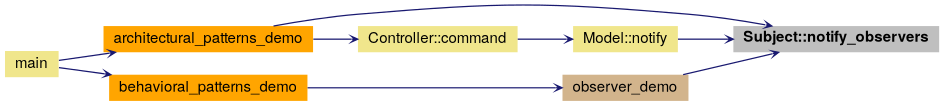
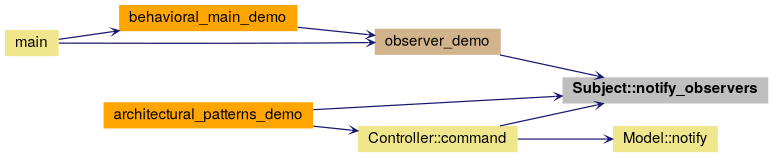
(702, 39) -> (548, 115)
(84, 57) -> (214, 43)
(208, 88) -> (208, 18)
